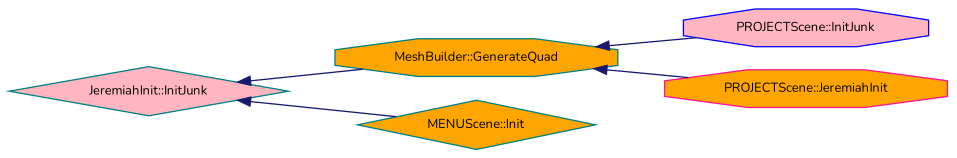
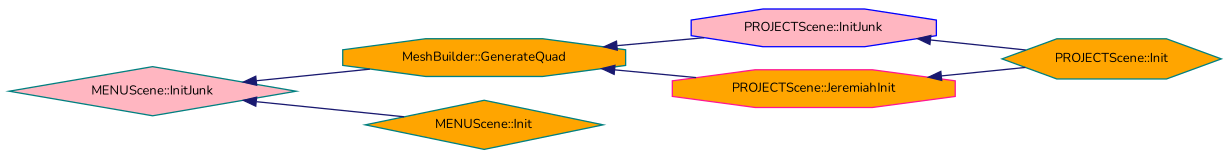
none -> (1112, 59)
(149, 91) -> (153, 91)
